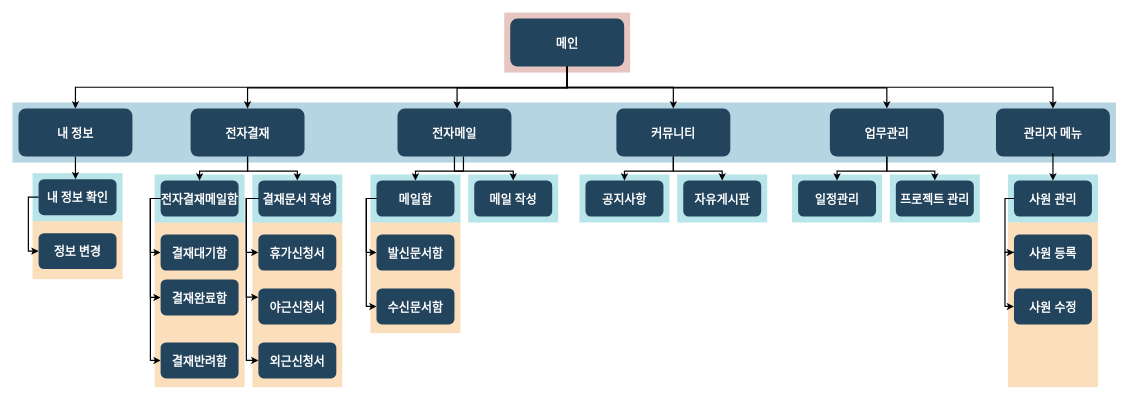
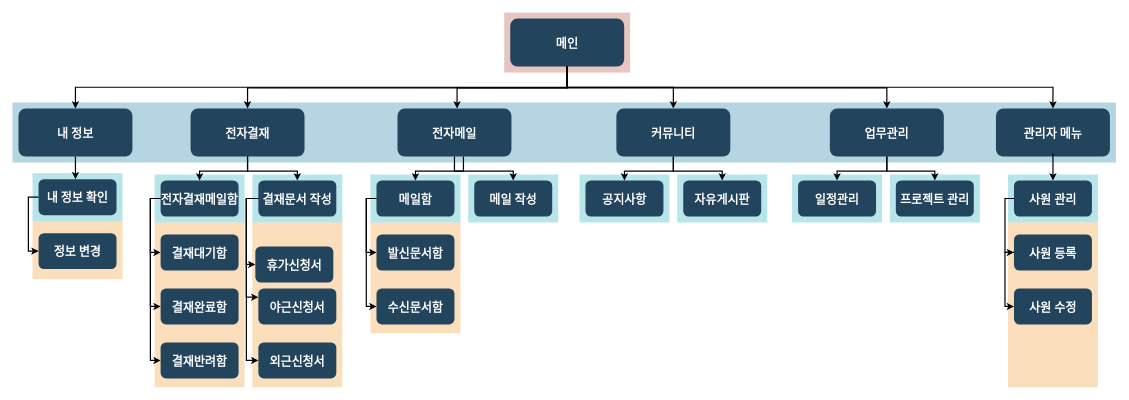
(297, 253) -> (294, 265)
(200, 298) -> (200, 307)
